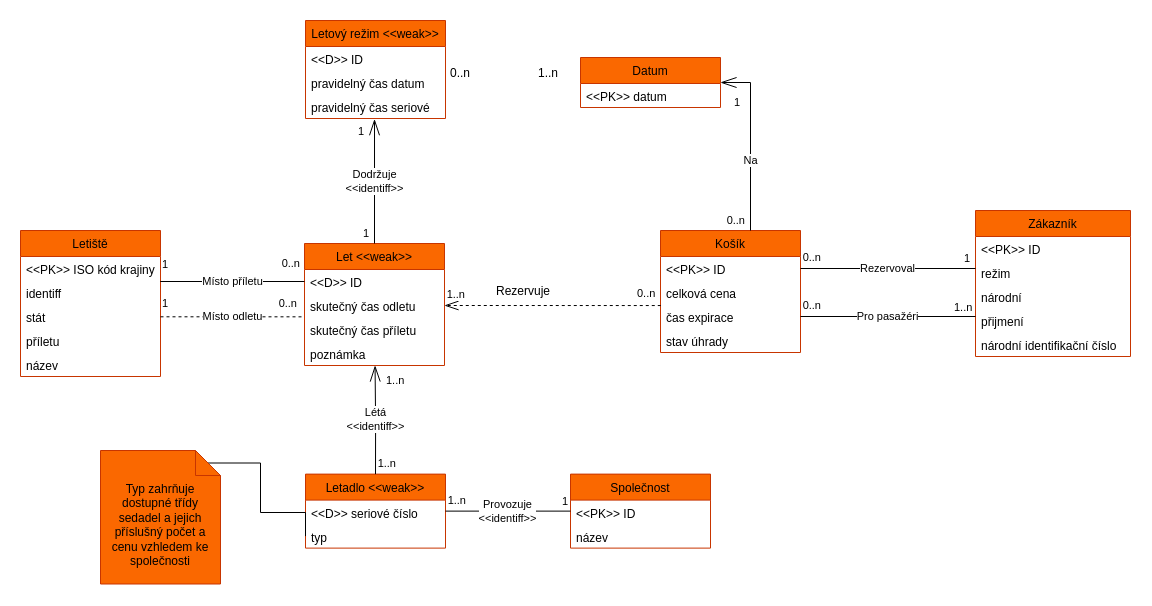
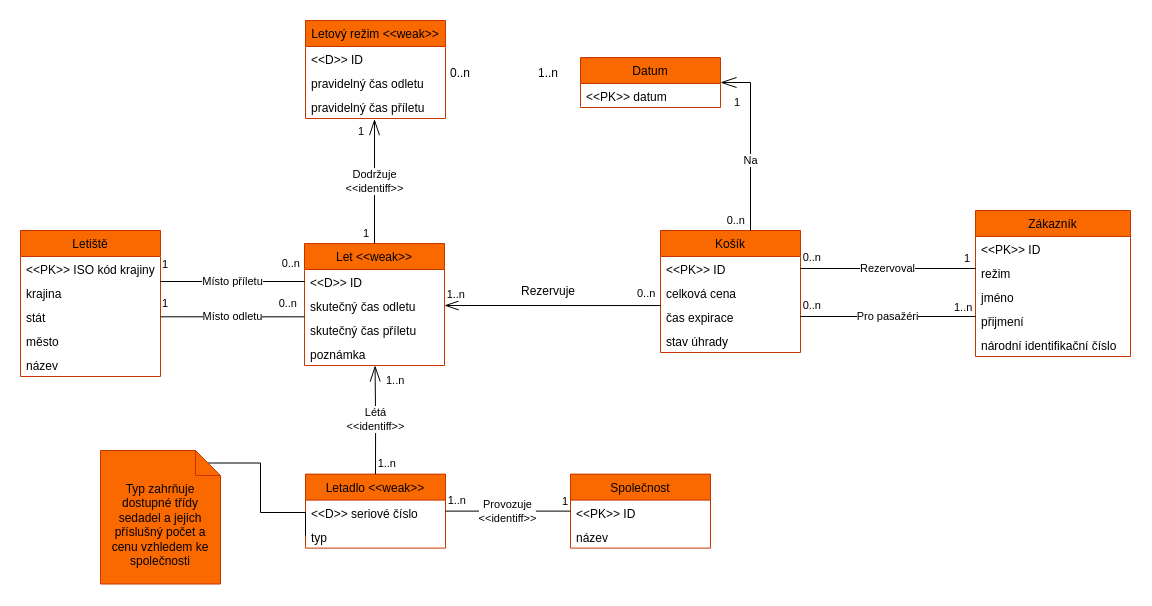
(372, 84) -> (374, 84)
(377, 108) -> (377, 108)
(524, 292) -> (549, 292)
(50, 294) -> (48, 294)
(1005, 298) -> (998, 298)
(554, 306) -> (554, 306)
(182, 317) -> (182, 317)
(48, 342) -> (43, 342)
